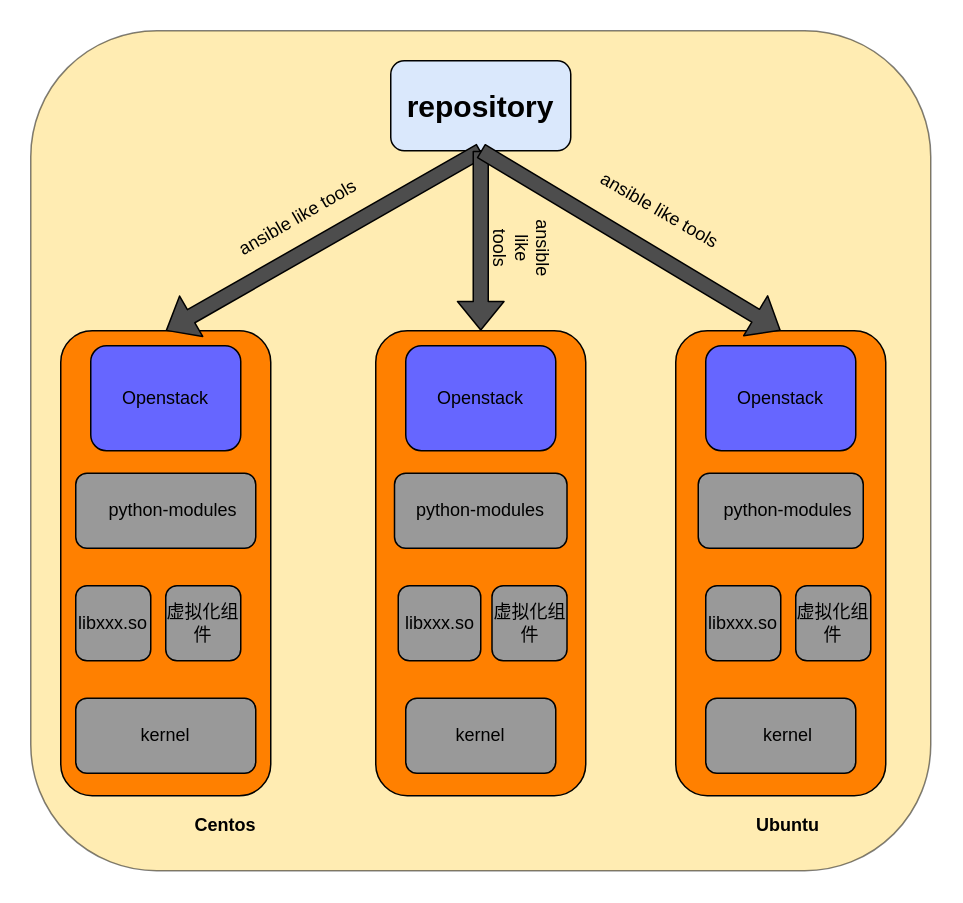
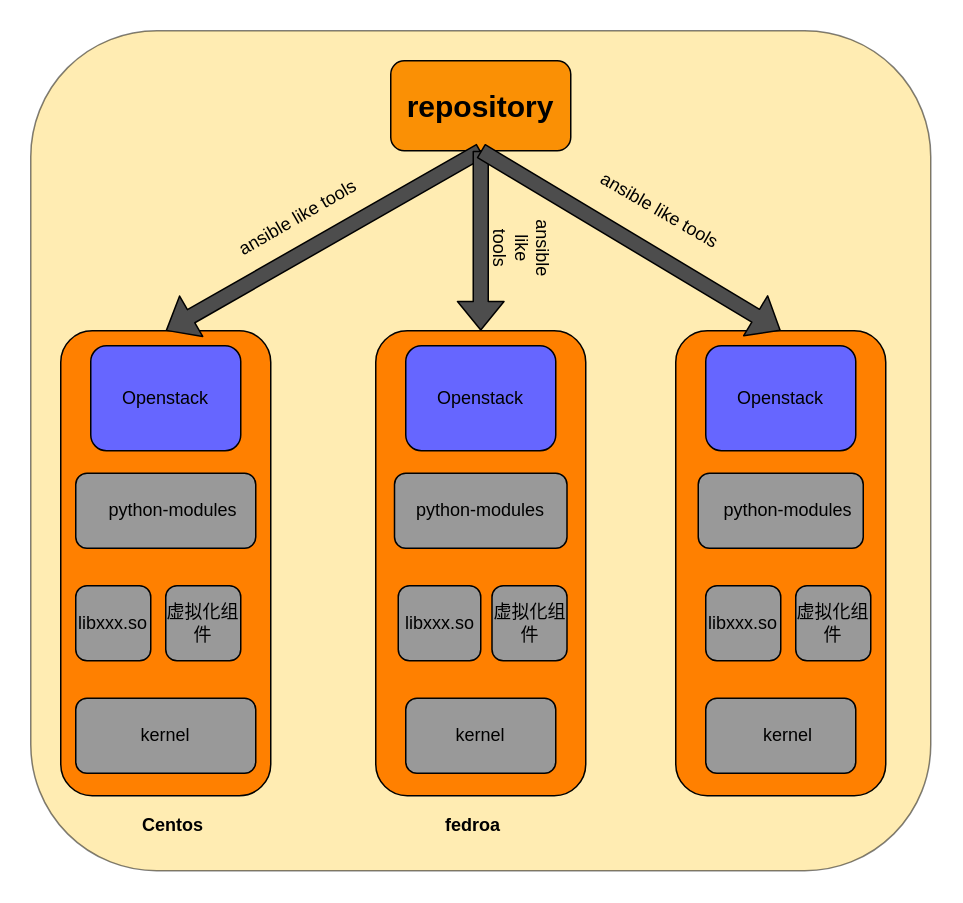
(481, 106) -> (481, 106)
(226, 826) -> (173, 826)
none -> (473, 826)
(788, 826) -> none
